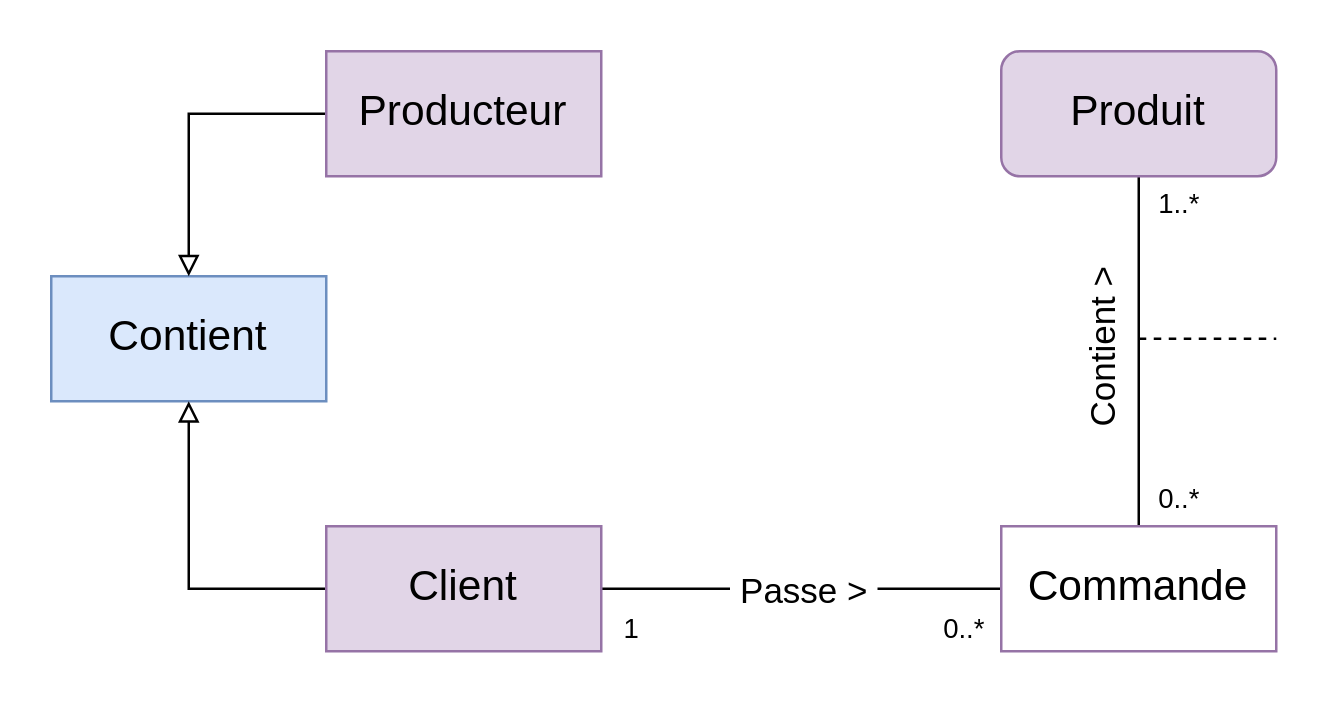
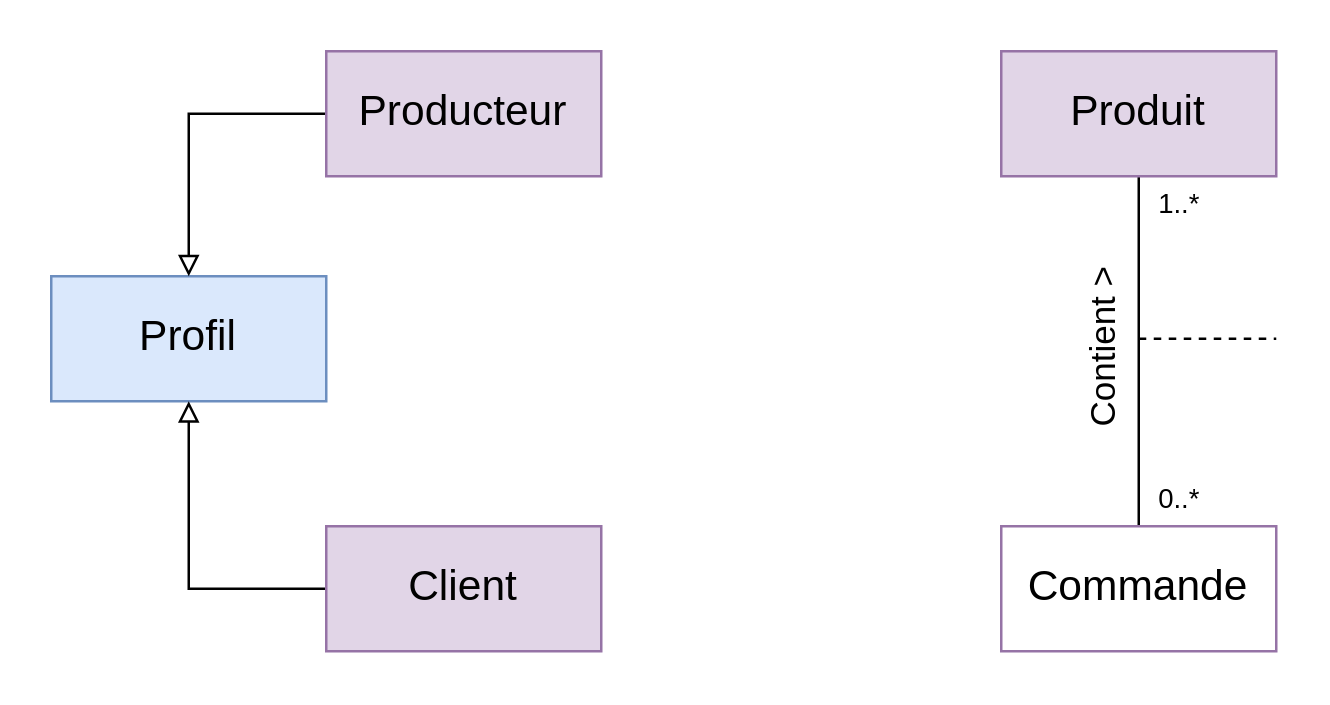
(1139, 114) -> (1139, 114)
(189, 339) -> (189, 339)
(666, 589) -> none
